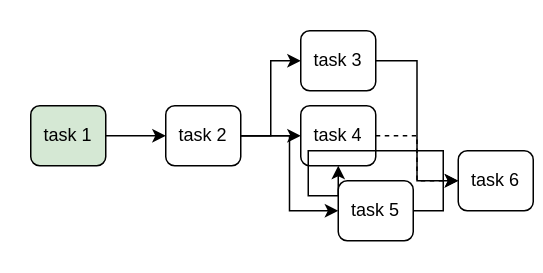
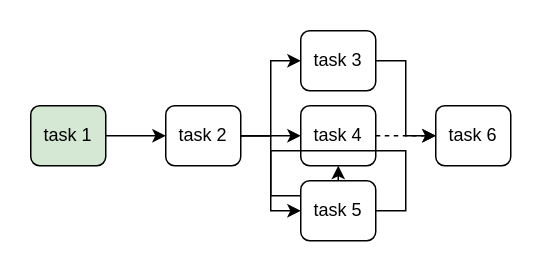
(496, 181) -> (473, 136)
(376, 211) -> (338, 211)
